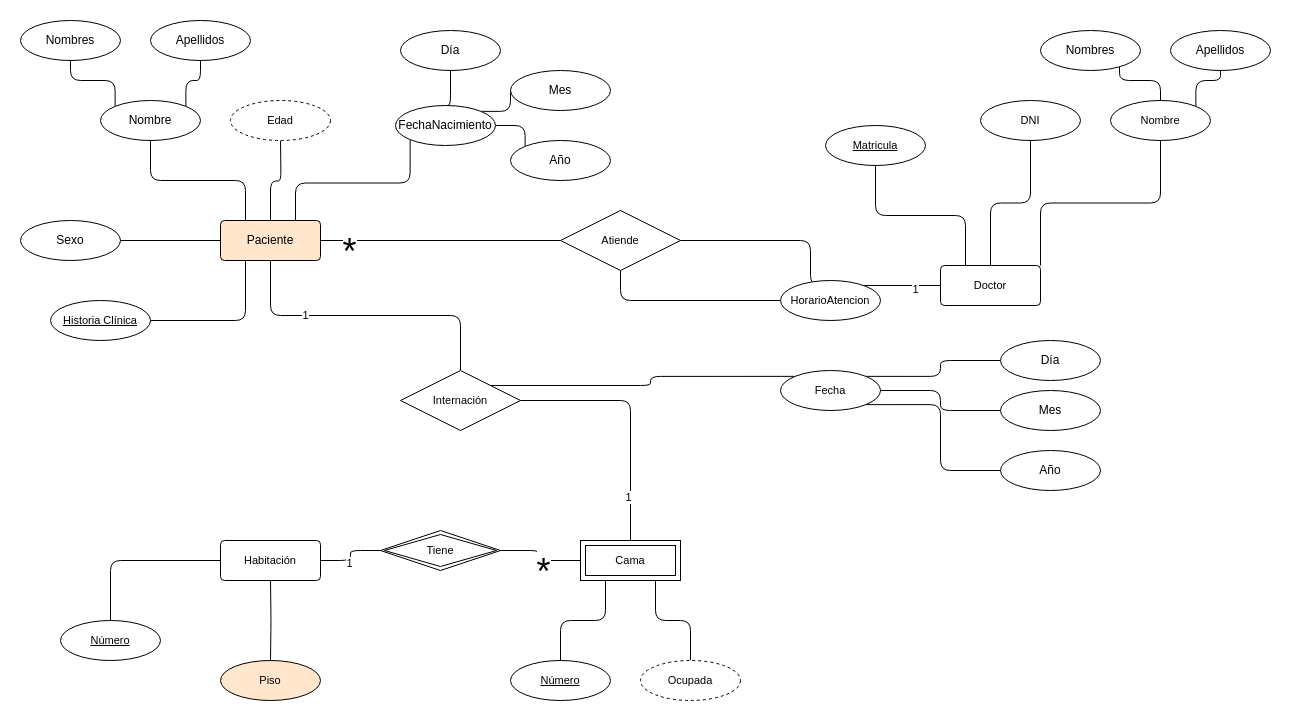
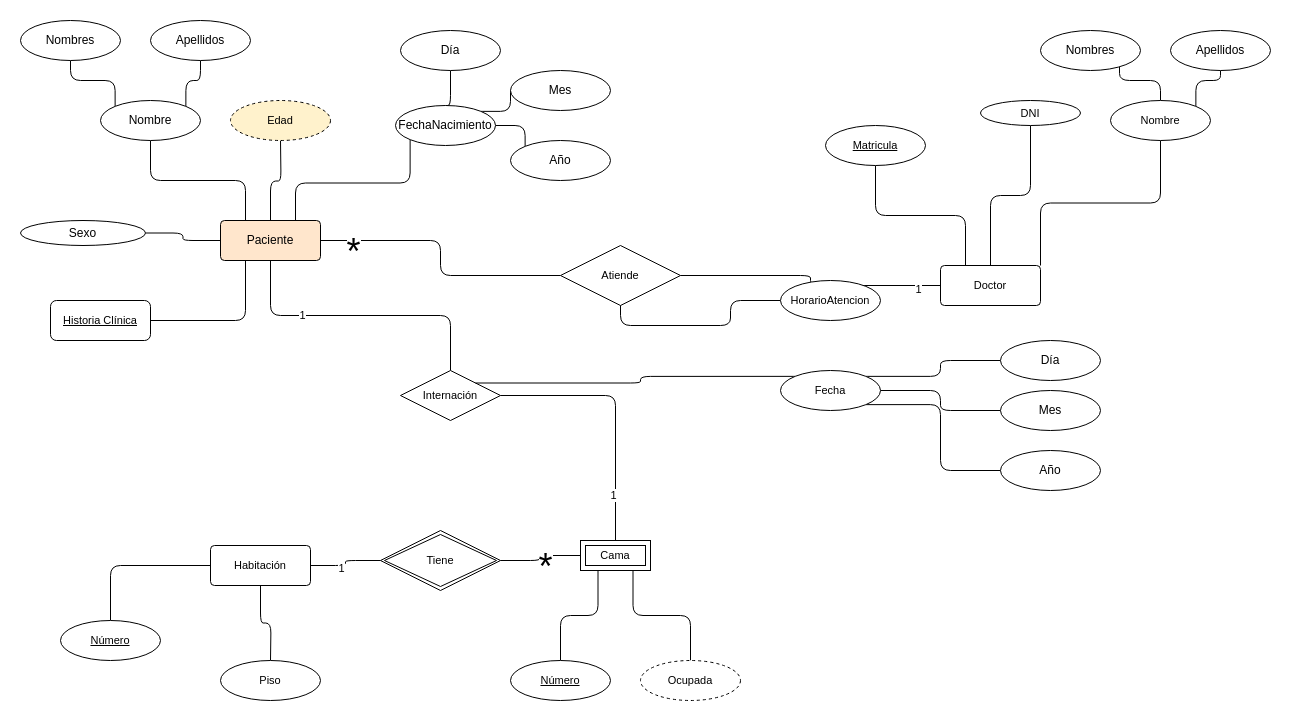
(281, 121) -> (281, 121)
(1031, 121) -> (1031, 113)
(71, 241) -> (83, 233)
(621, 241) -> (621, 276)
(101, 321) -> (101, 321)
(461, 401) -> (451, 396)
(441, 551) -> (441, 561)
(271, 561) -> (261, 566)
(631, 561) -> (616, 556)
(271, 681) -> (271, 681)
